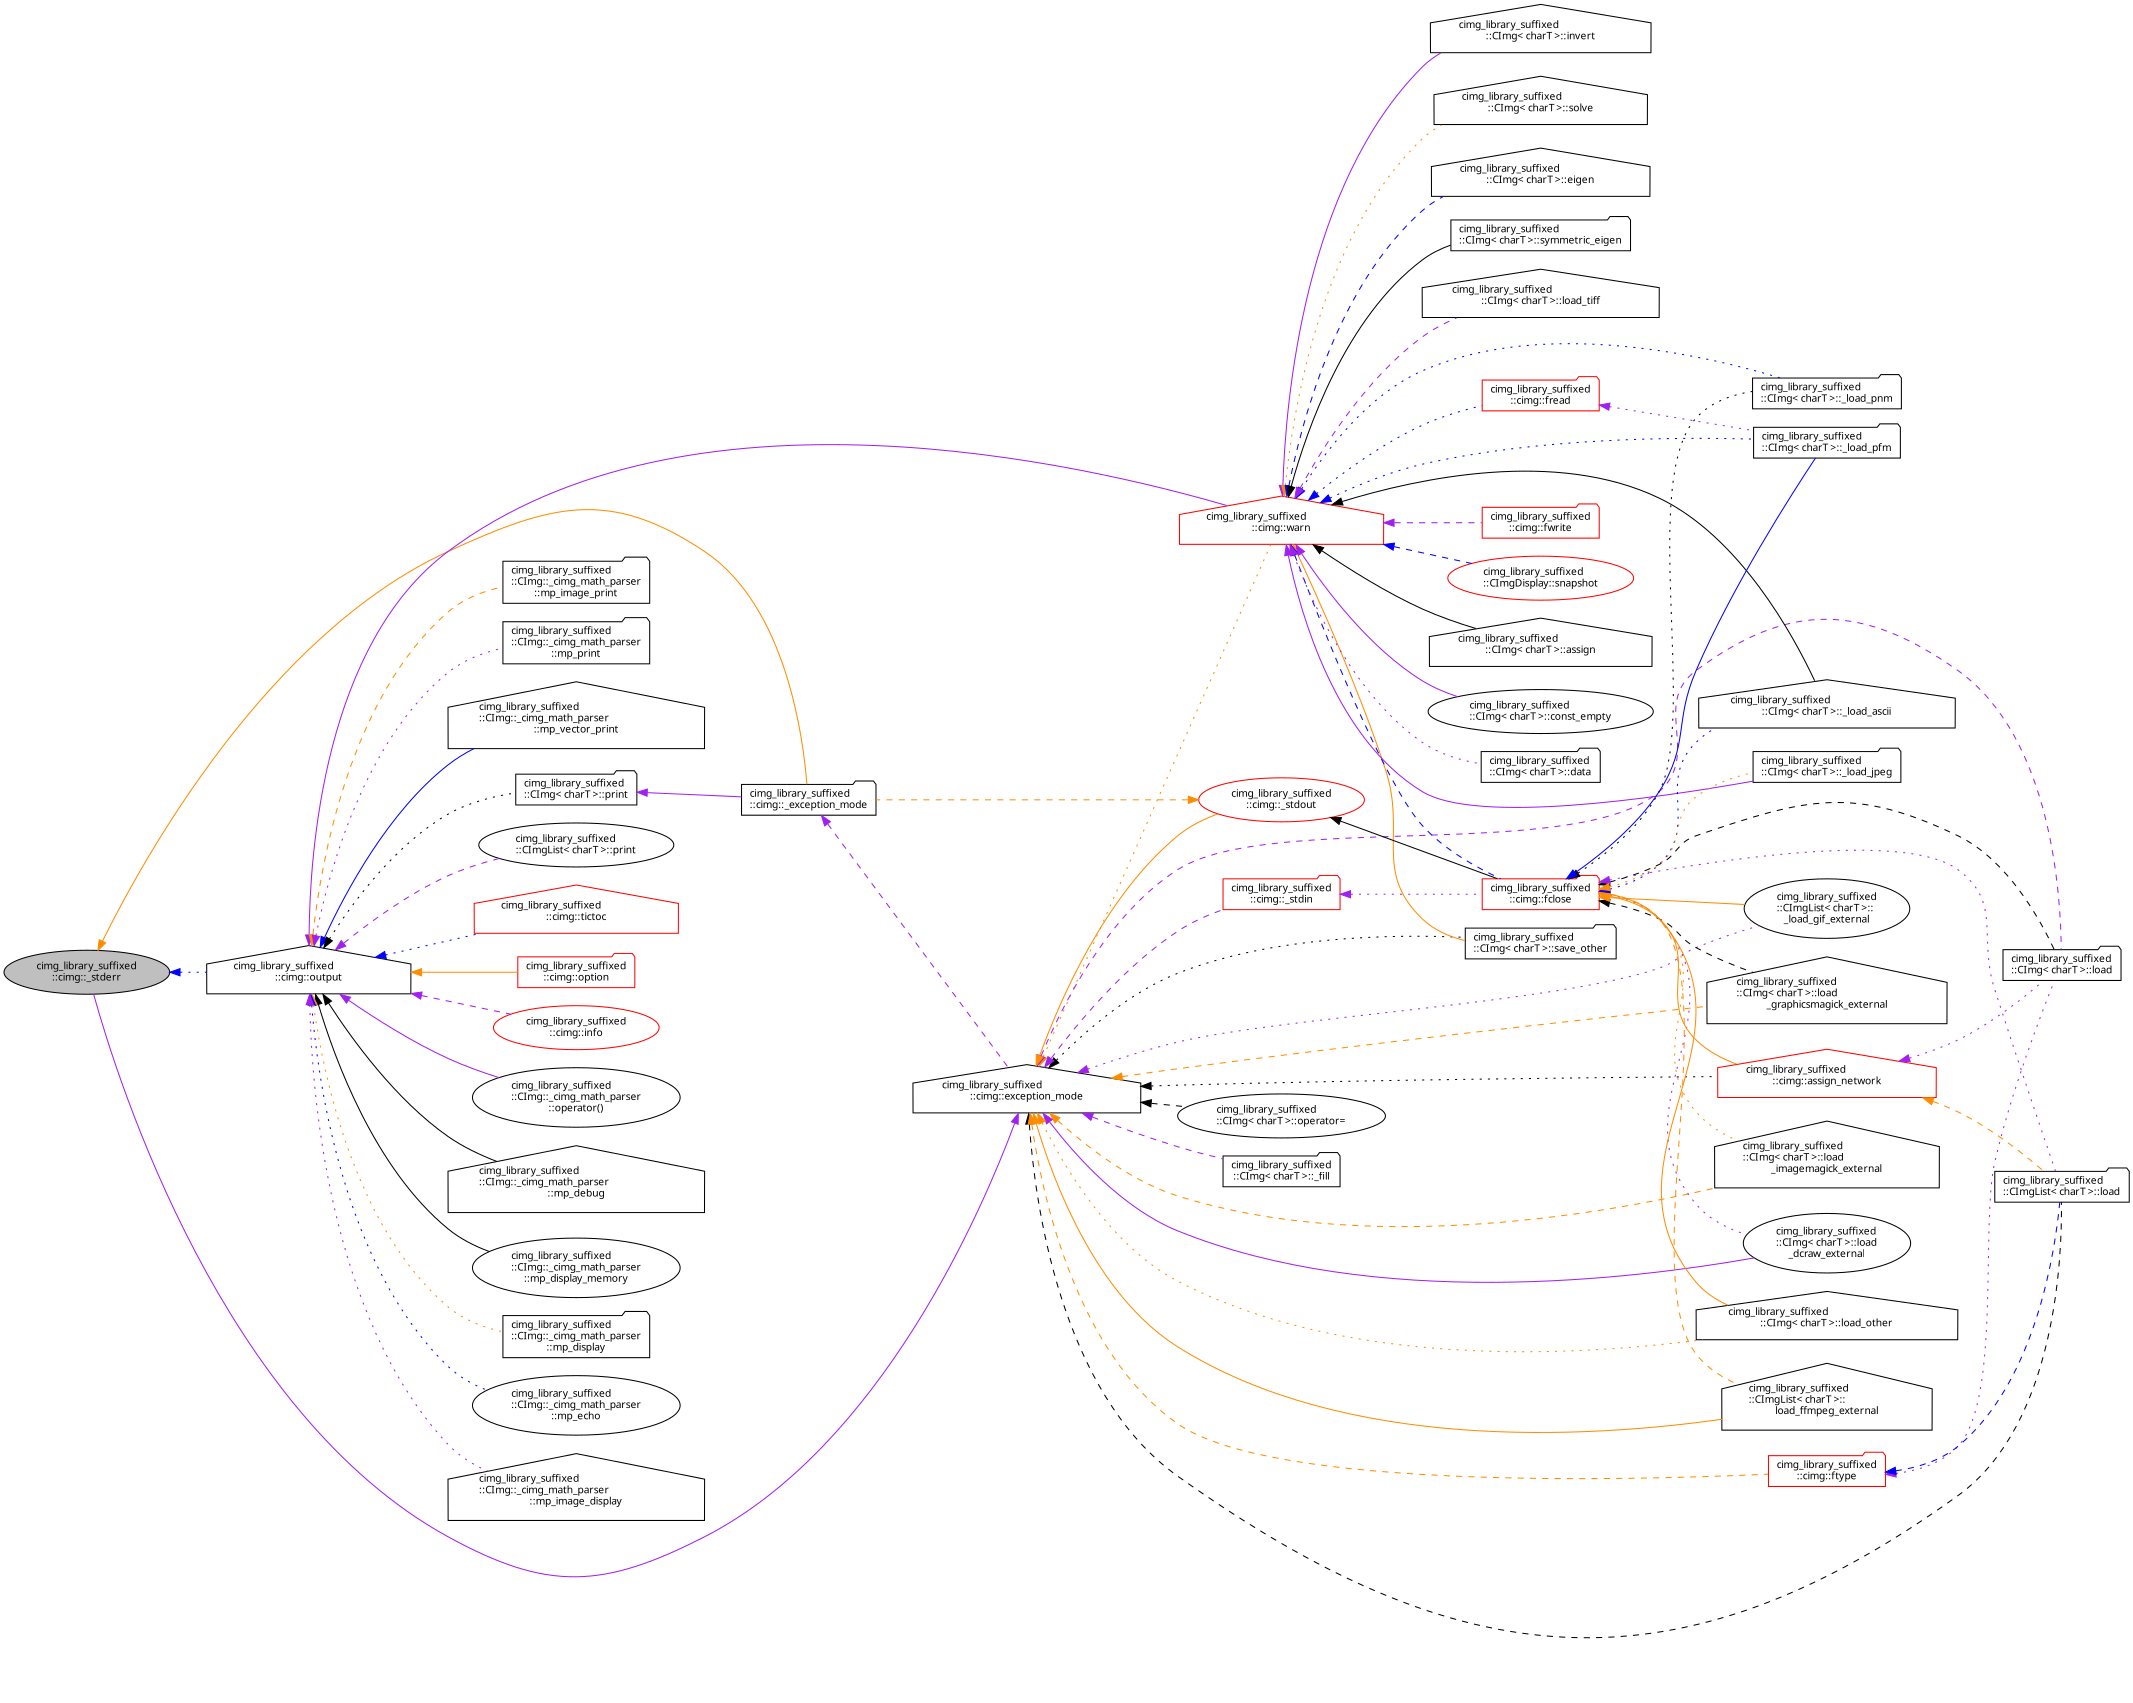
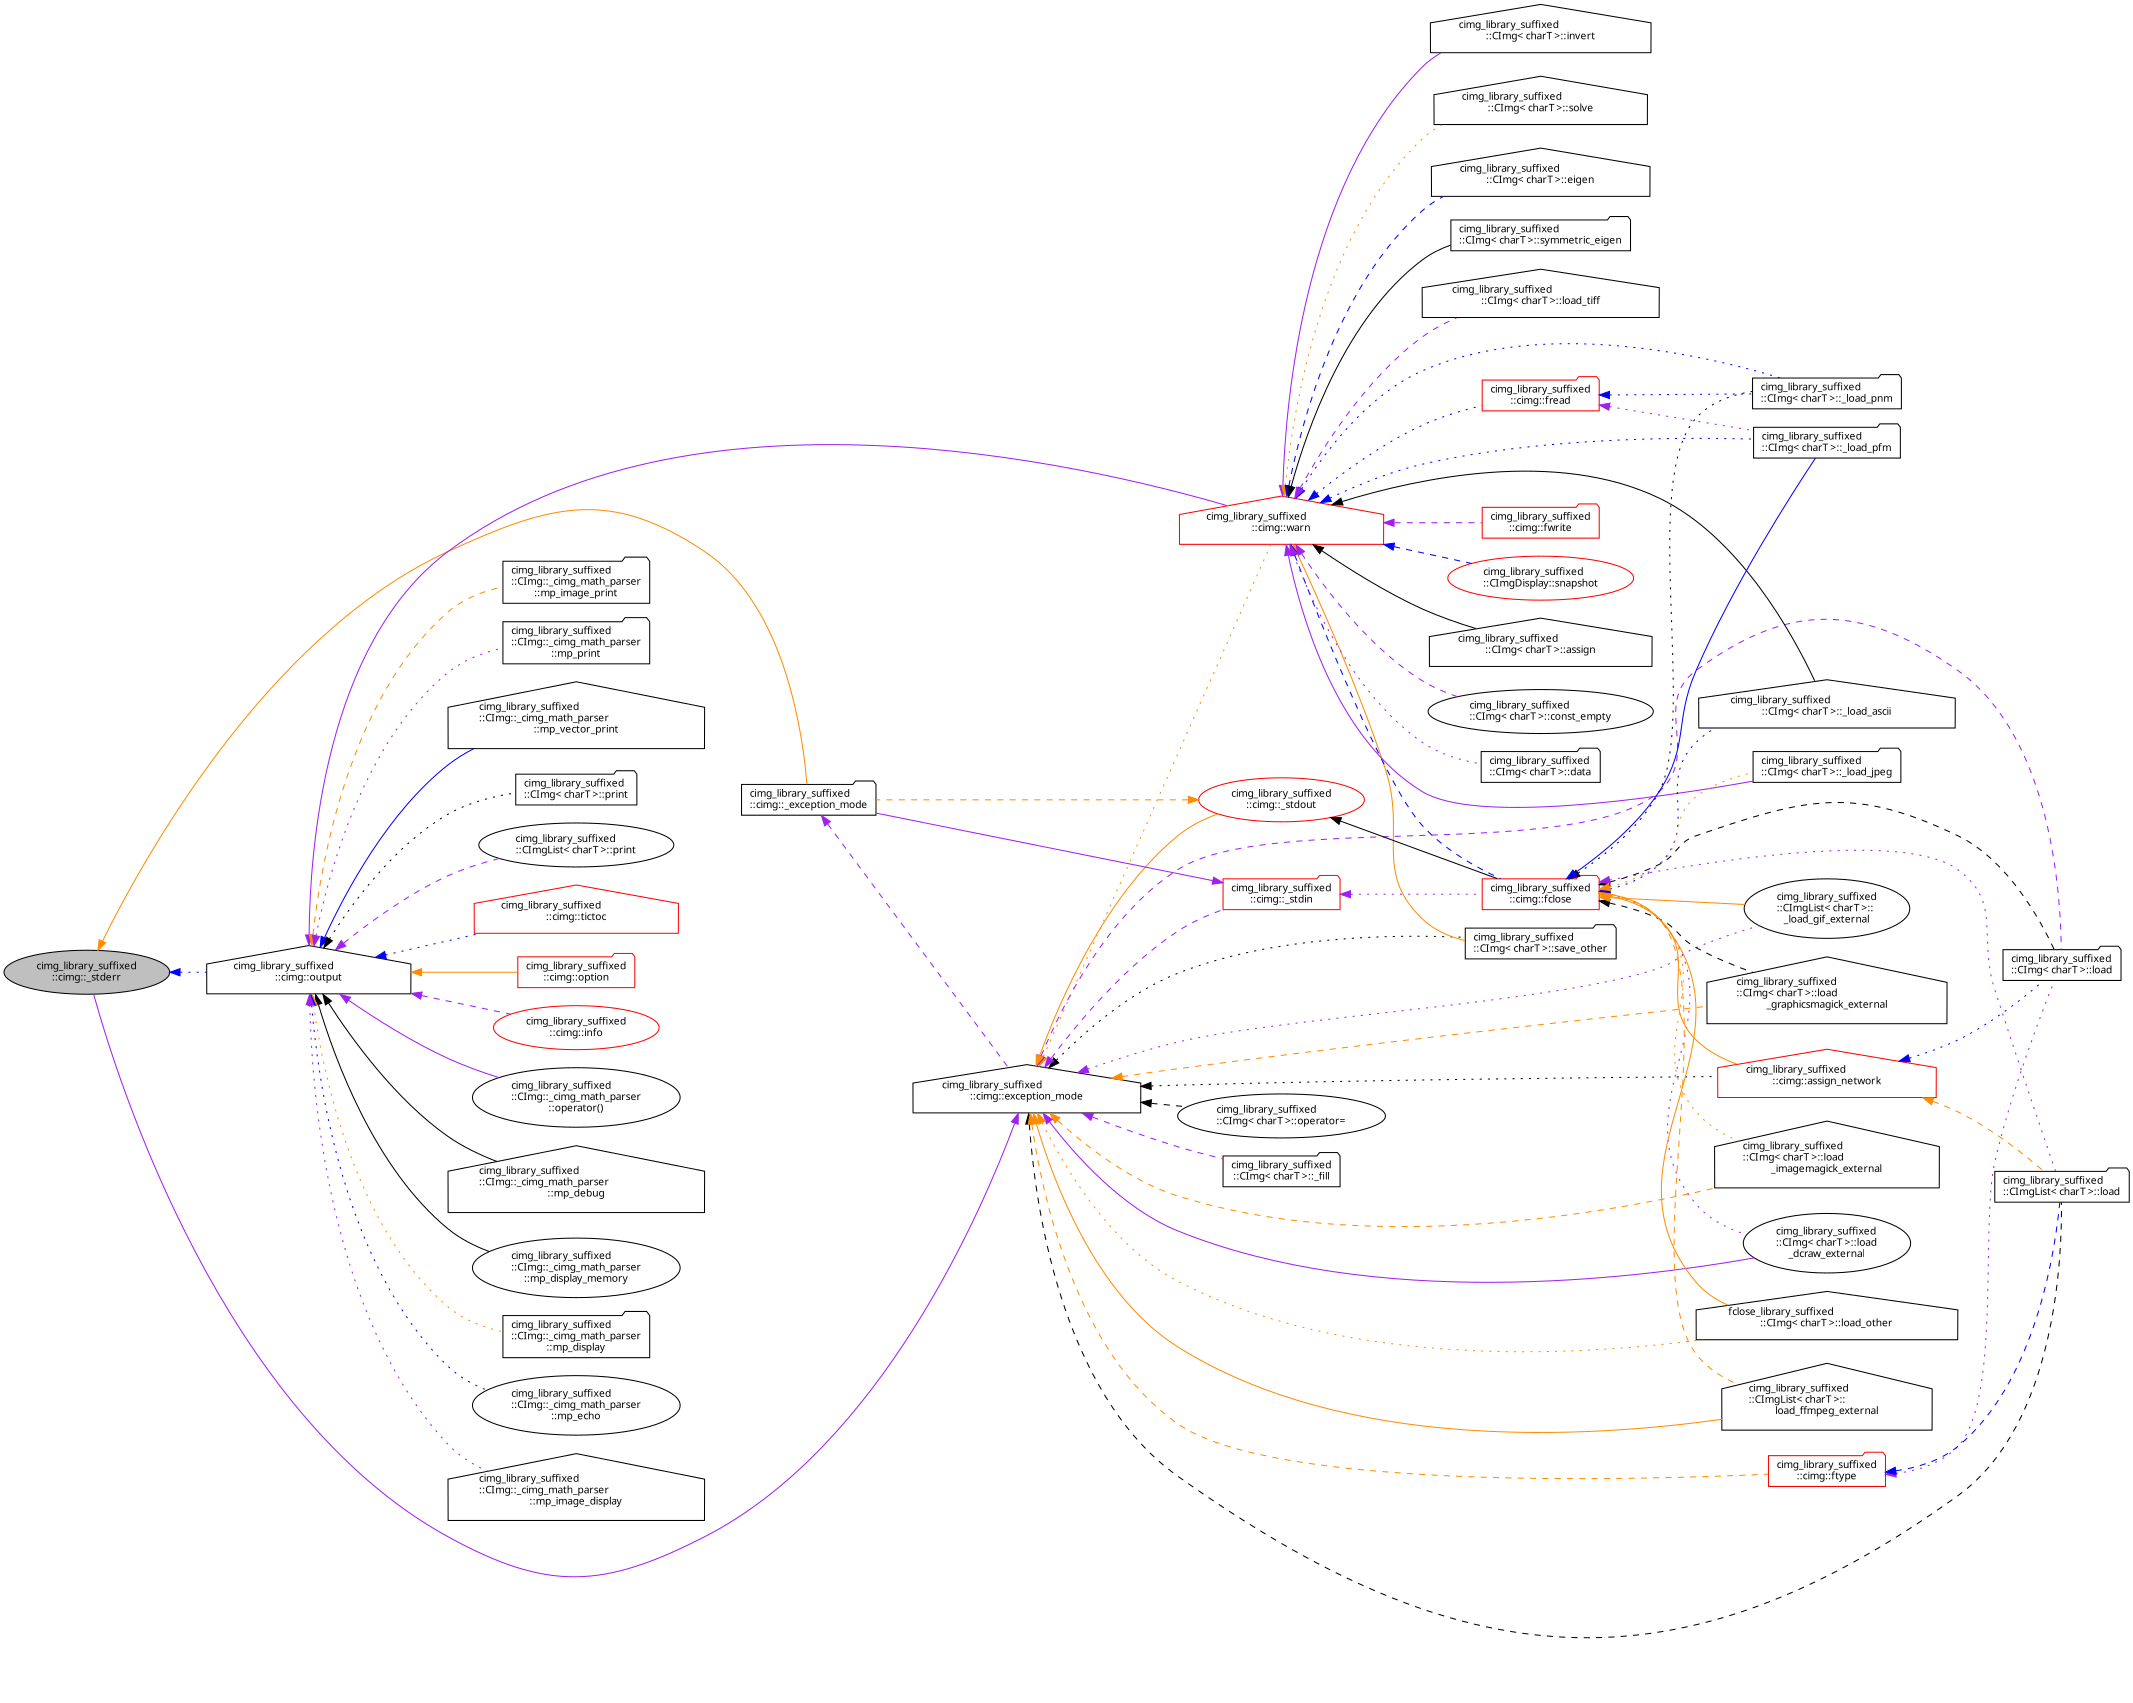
none -> (1681, 394)
(1369, 637) -> (1369, 637)
(694, 795) -> (1045, 847)
(1981, 1027) -> (1981, 1027)
(1827, 1318) -> (1827, 1318)
